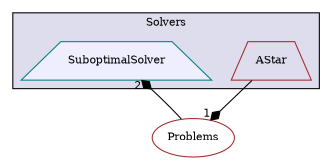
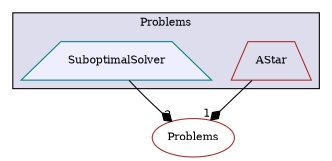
(166, 23) -> (166, 23)
(167, 104) -> (145, 97)
